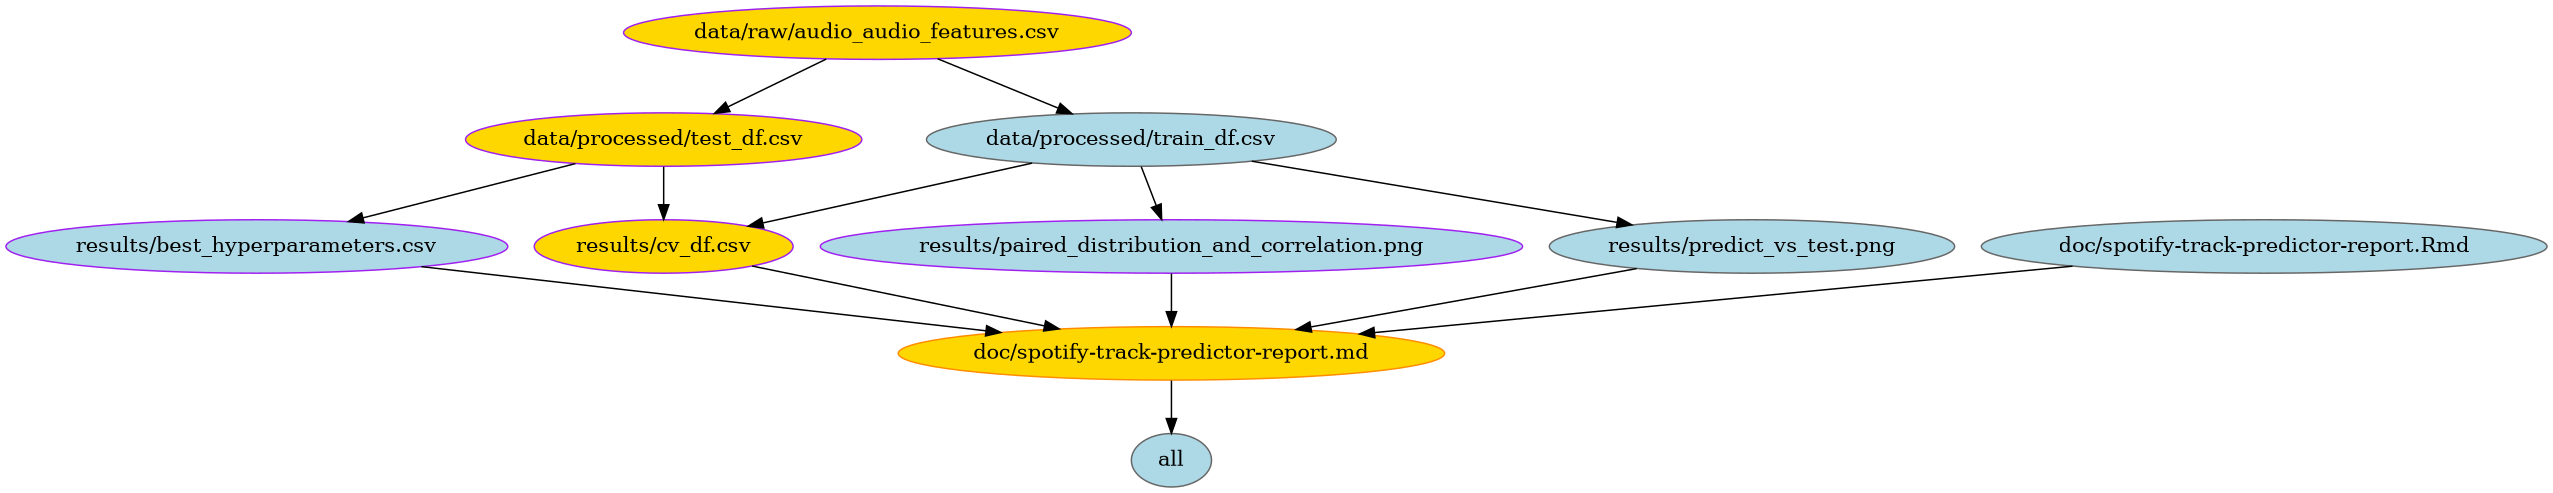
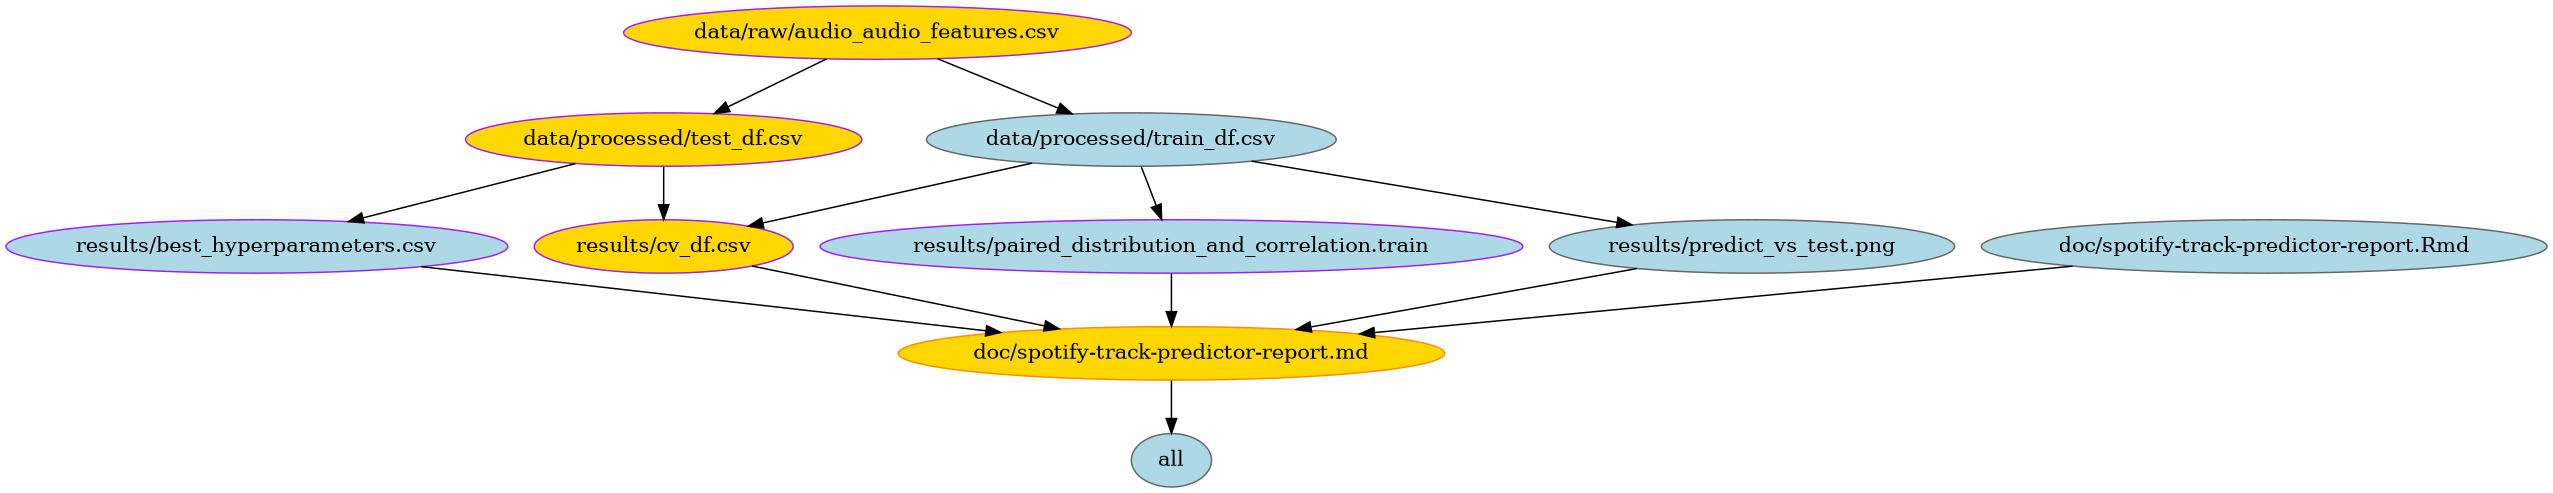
(1171, 246) -> (1171, 246)
